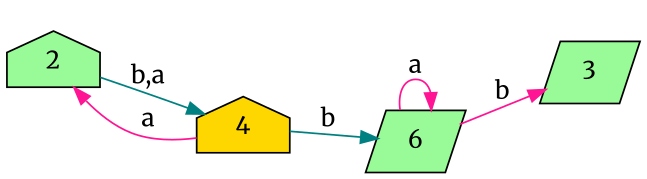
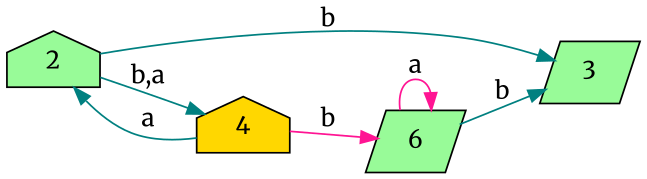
none -> (320, 32)
(495, 110) -> (495, 110)
(325, 134) -> (325, 134)
(136, 135) -> (136, 135)
